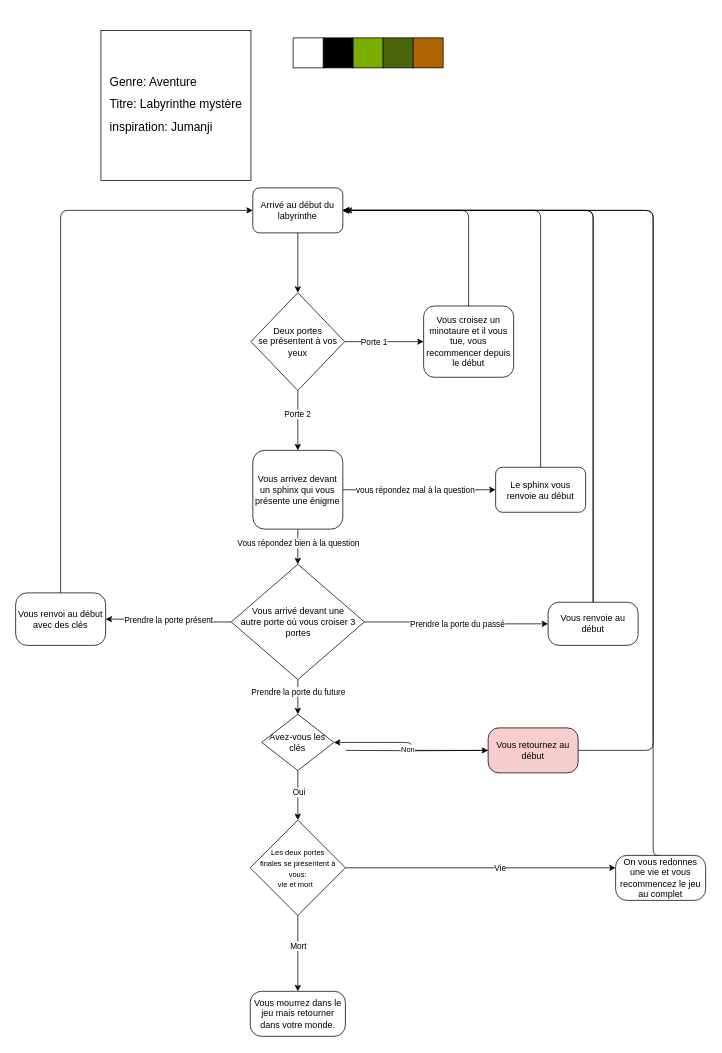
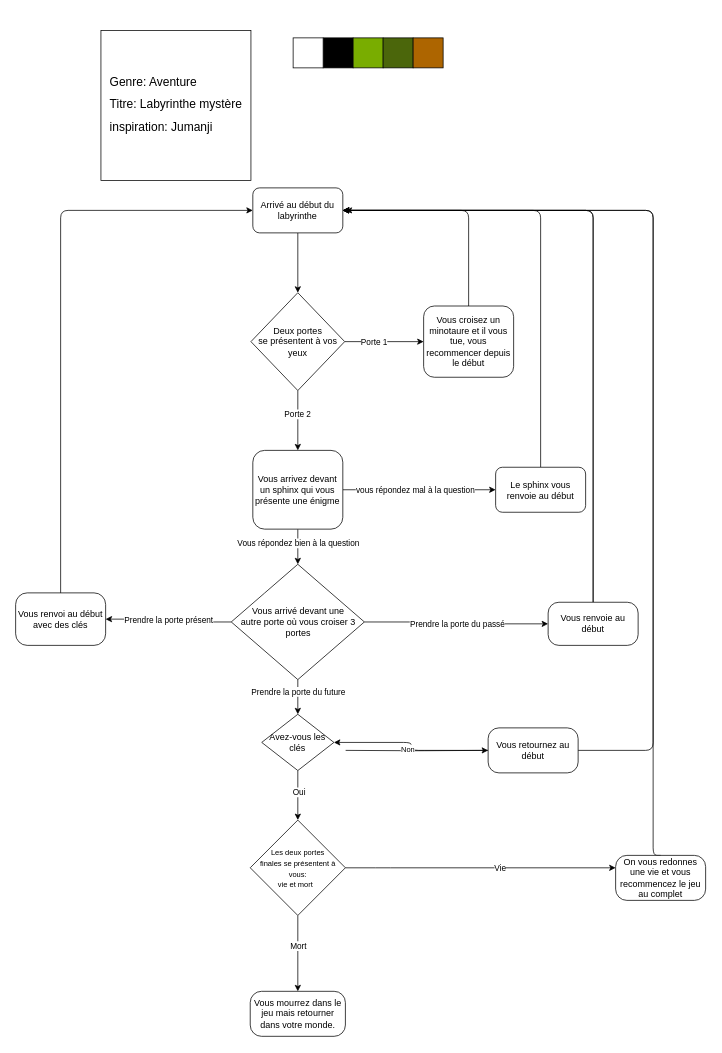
(533, 750) -> (533, 750)
